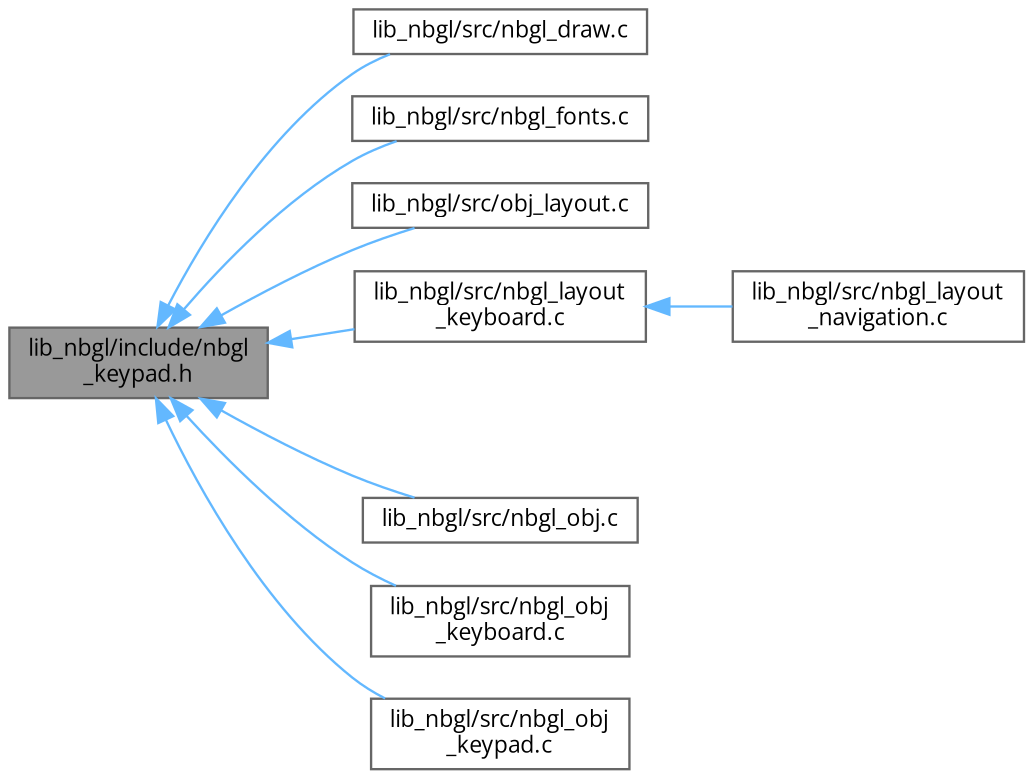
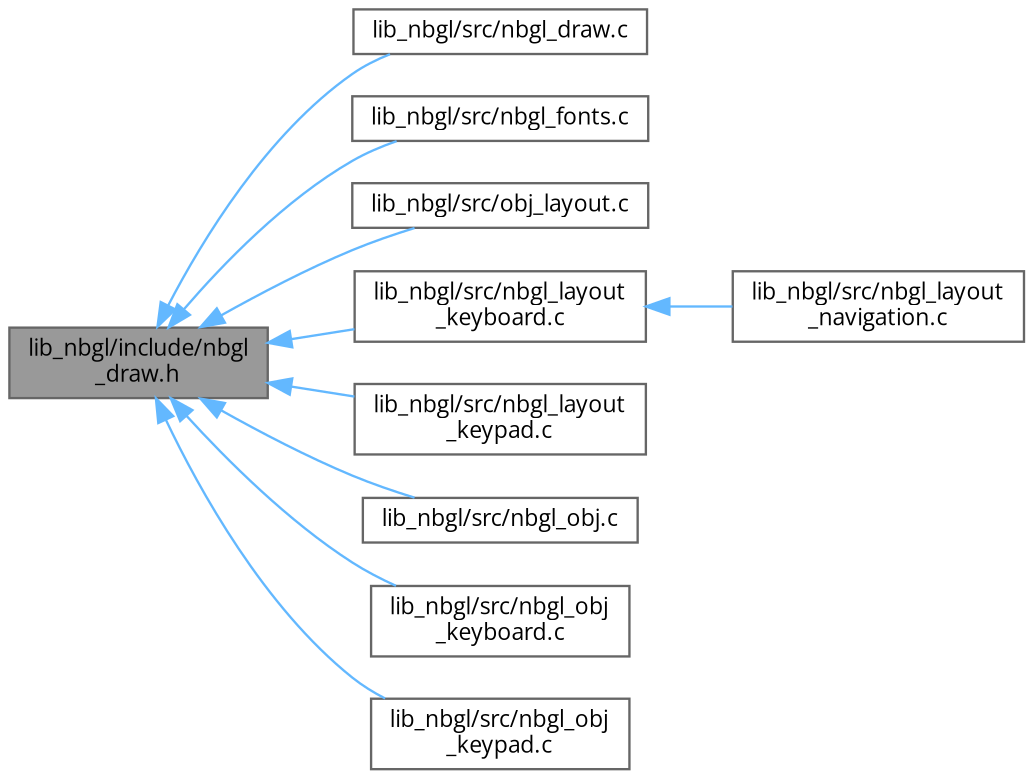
(139, 363) -> (139, 363)
none -> (500, 419)
